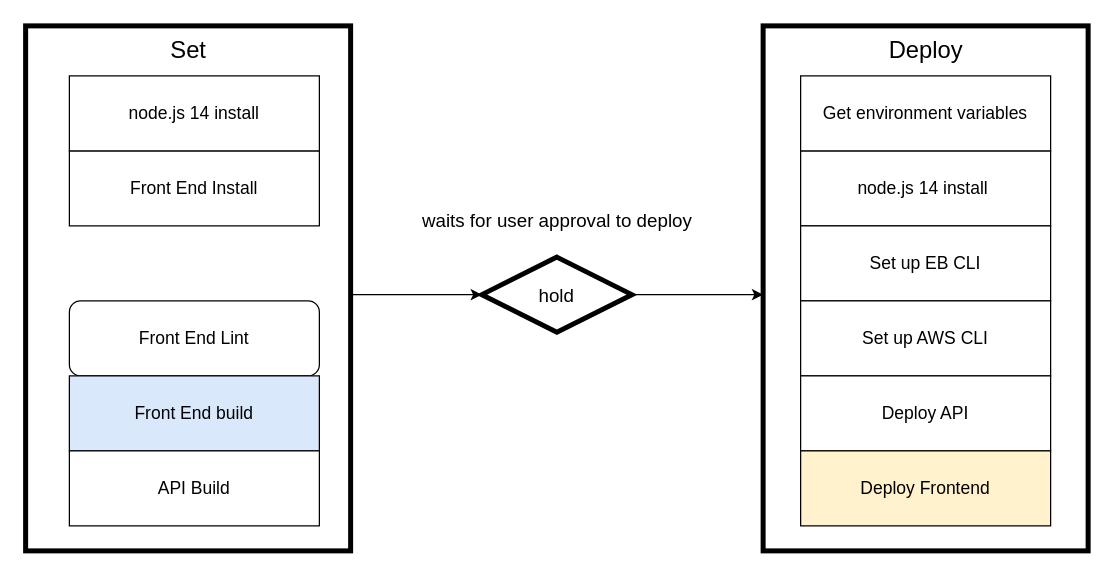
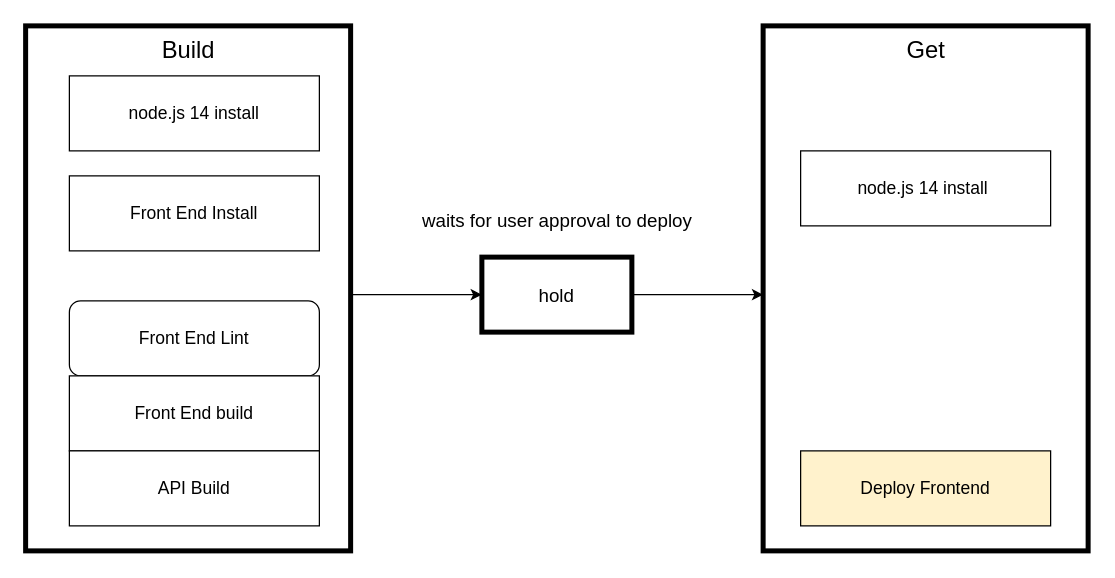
(189, 51) -> (189, 51)
(926, 51) -> (926, 51)
(926, 113) -> none
(194, 188) -> (194, 213)
(926, 263) -> none
(557, 294) -> (557, 294)
(926, 338) -> none
(194, 413) -> (194, 413)
(926, 413) -> none
